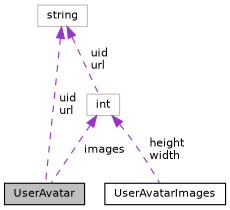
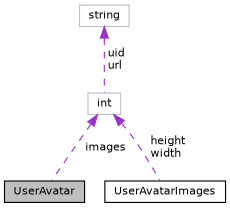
(53, 111) -> none
